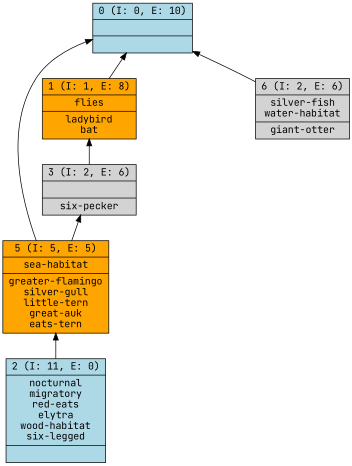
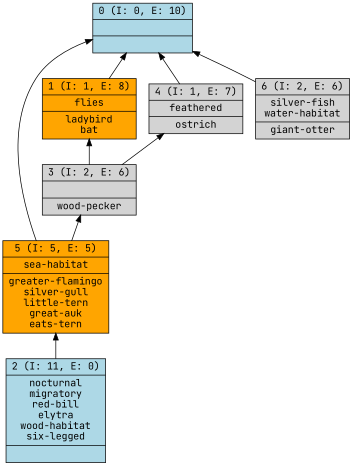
none -> (196, 109)
(89, 206) -> (89, 206)
(56, 405) -> (56, 405)
